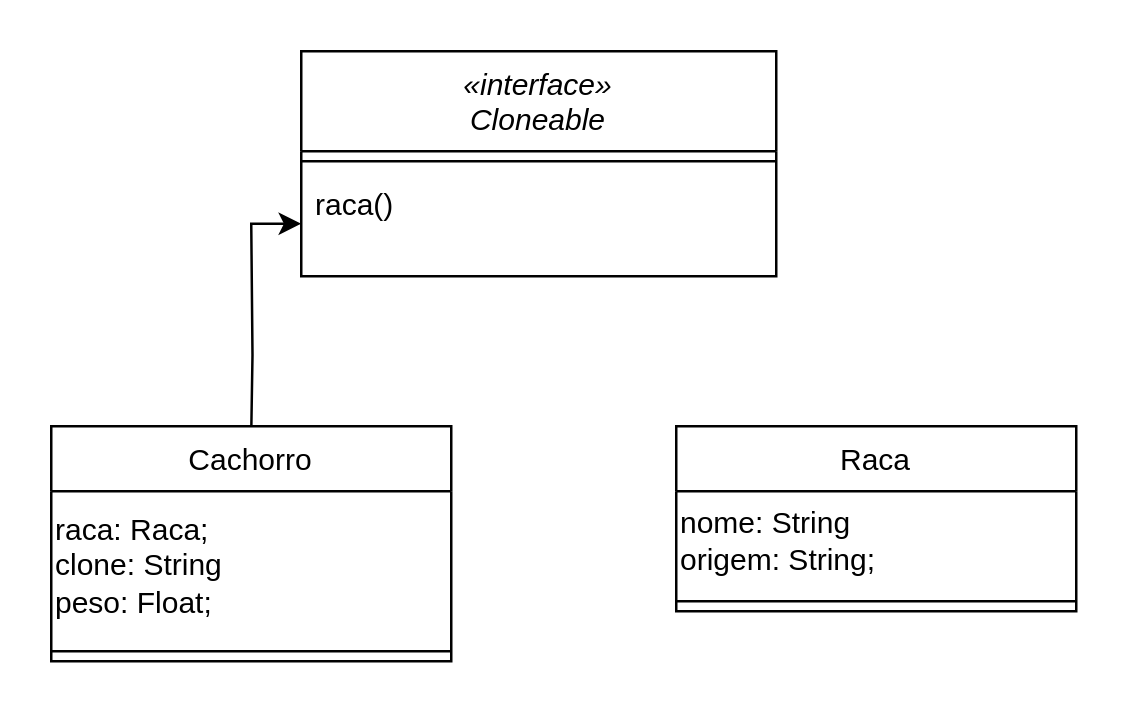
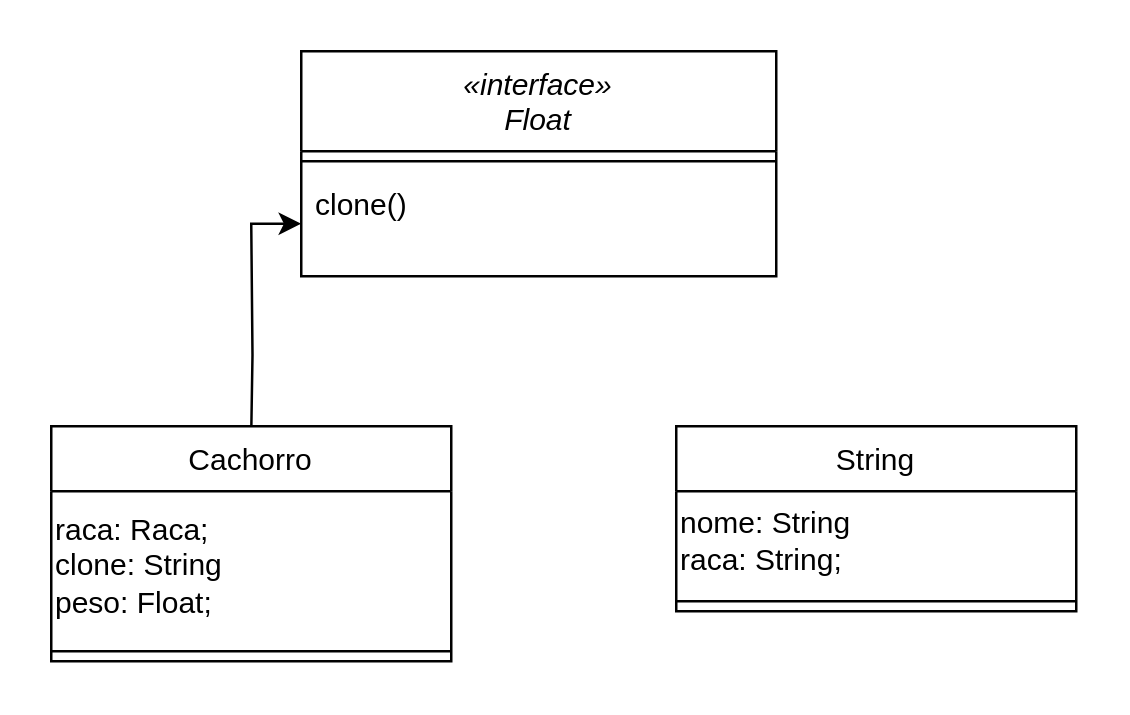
(538, 85) -> (538, 85)
(365, 205) -> (370, 205)
(875, 460) -> (875, 460)
(788, 541) -> (775, 541)
